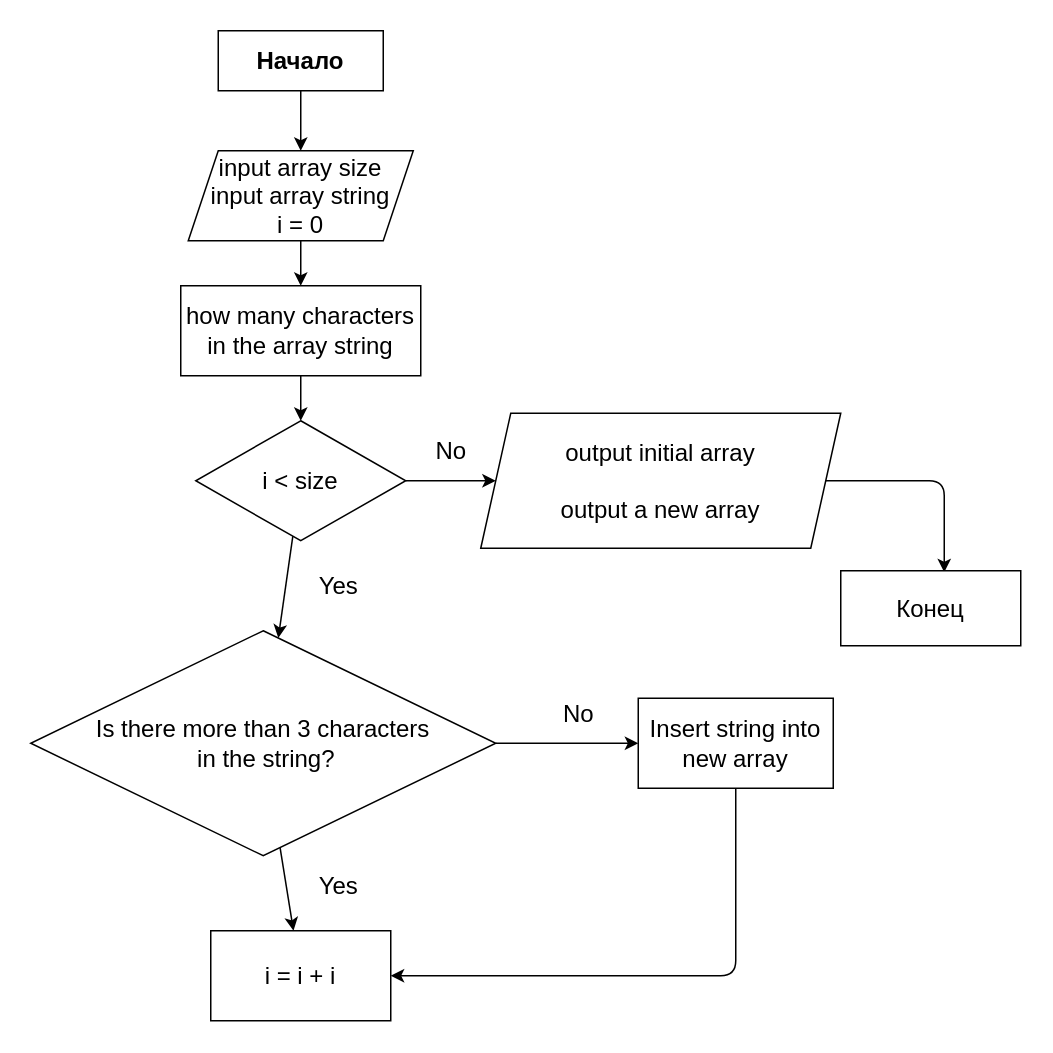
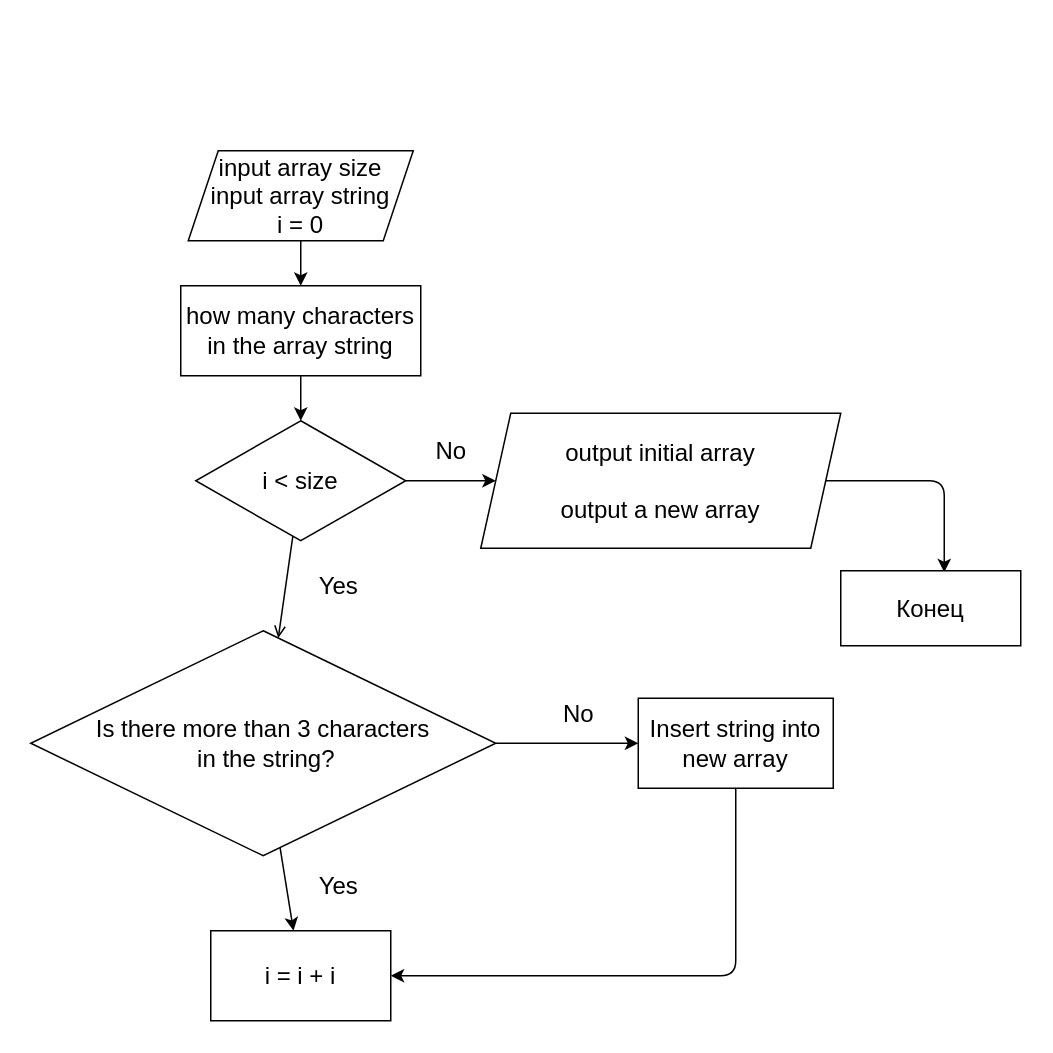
(301, 61) -> none
(301, 116) -> none
(280, 627) -> (280, 629)
